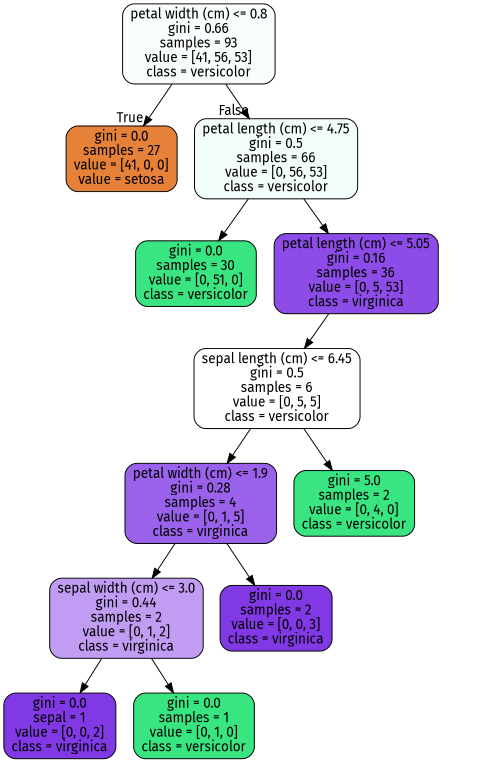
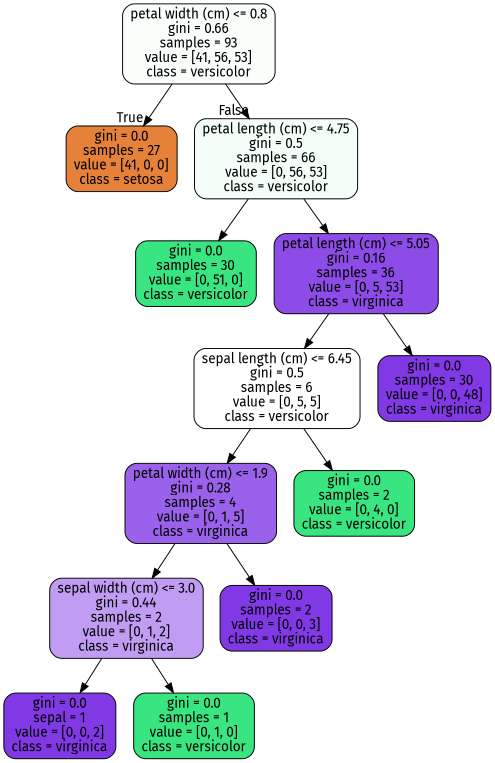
(122, 159) -> (122, 159)
none -> (434, 389)
(354, 503) -> (354, 503)
